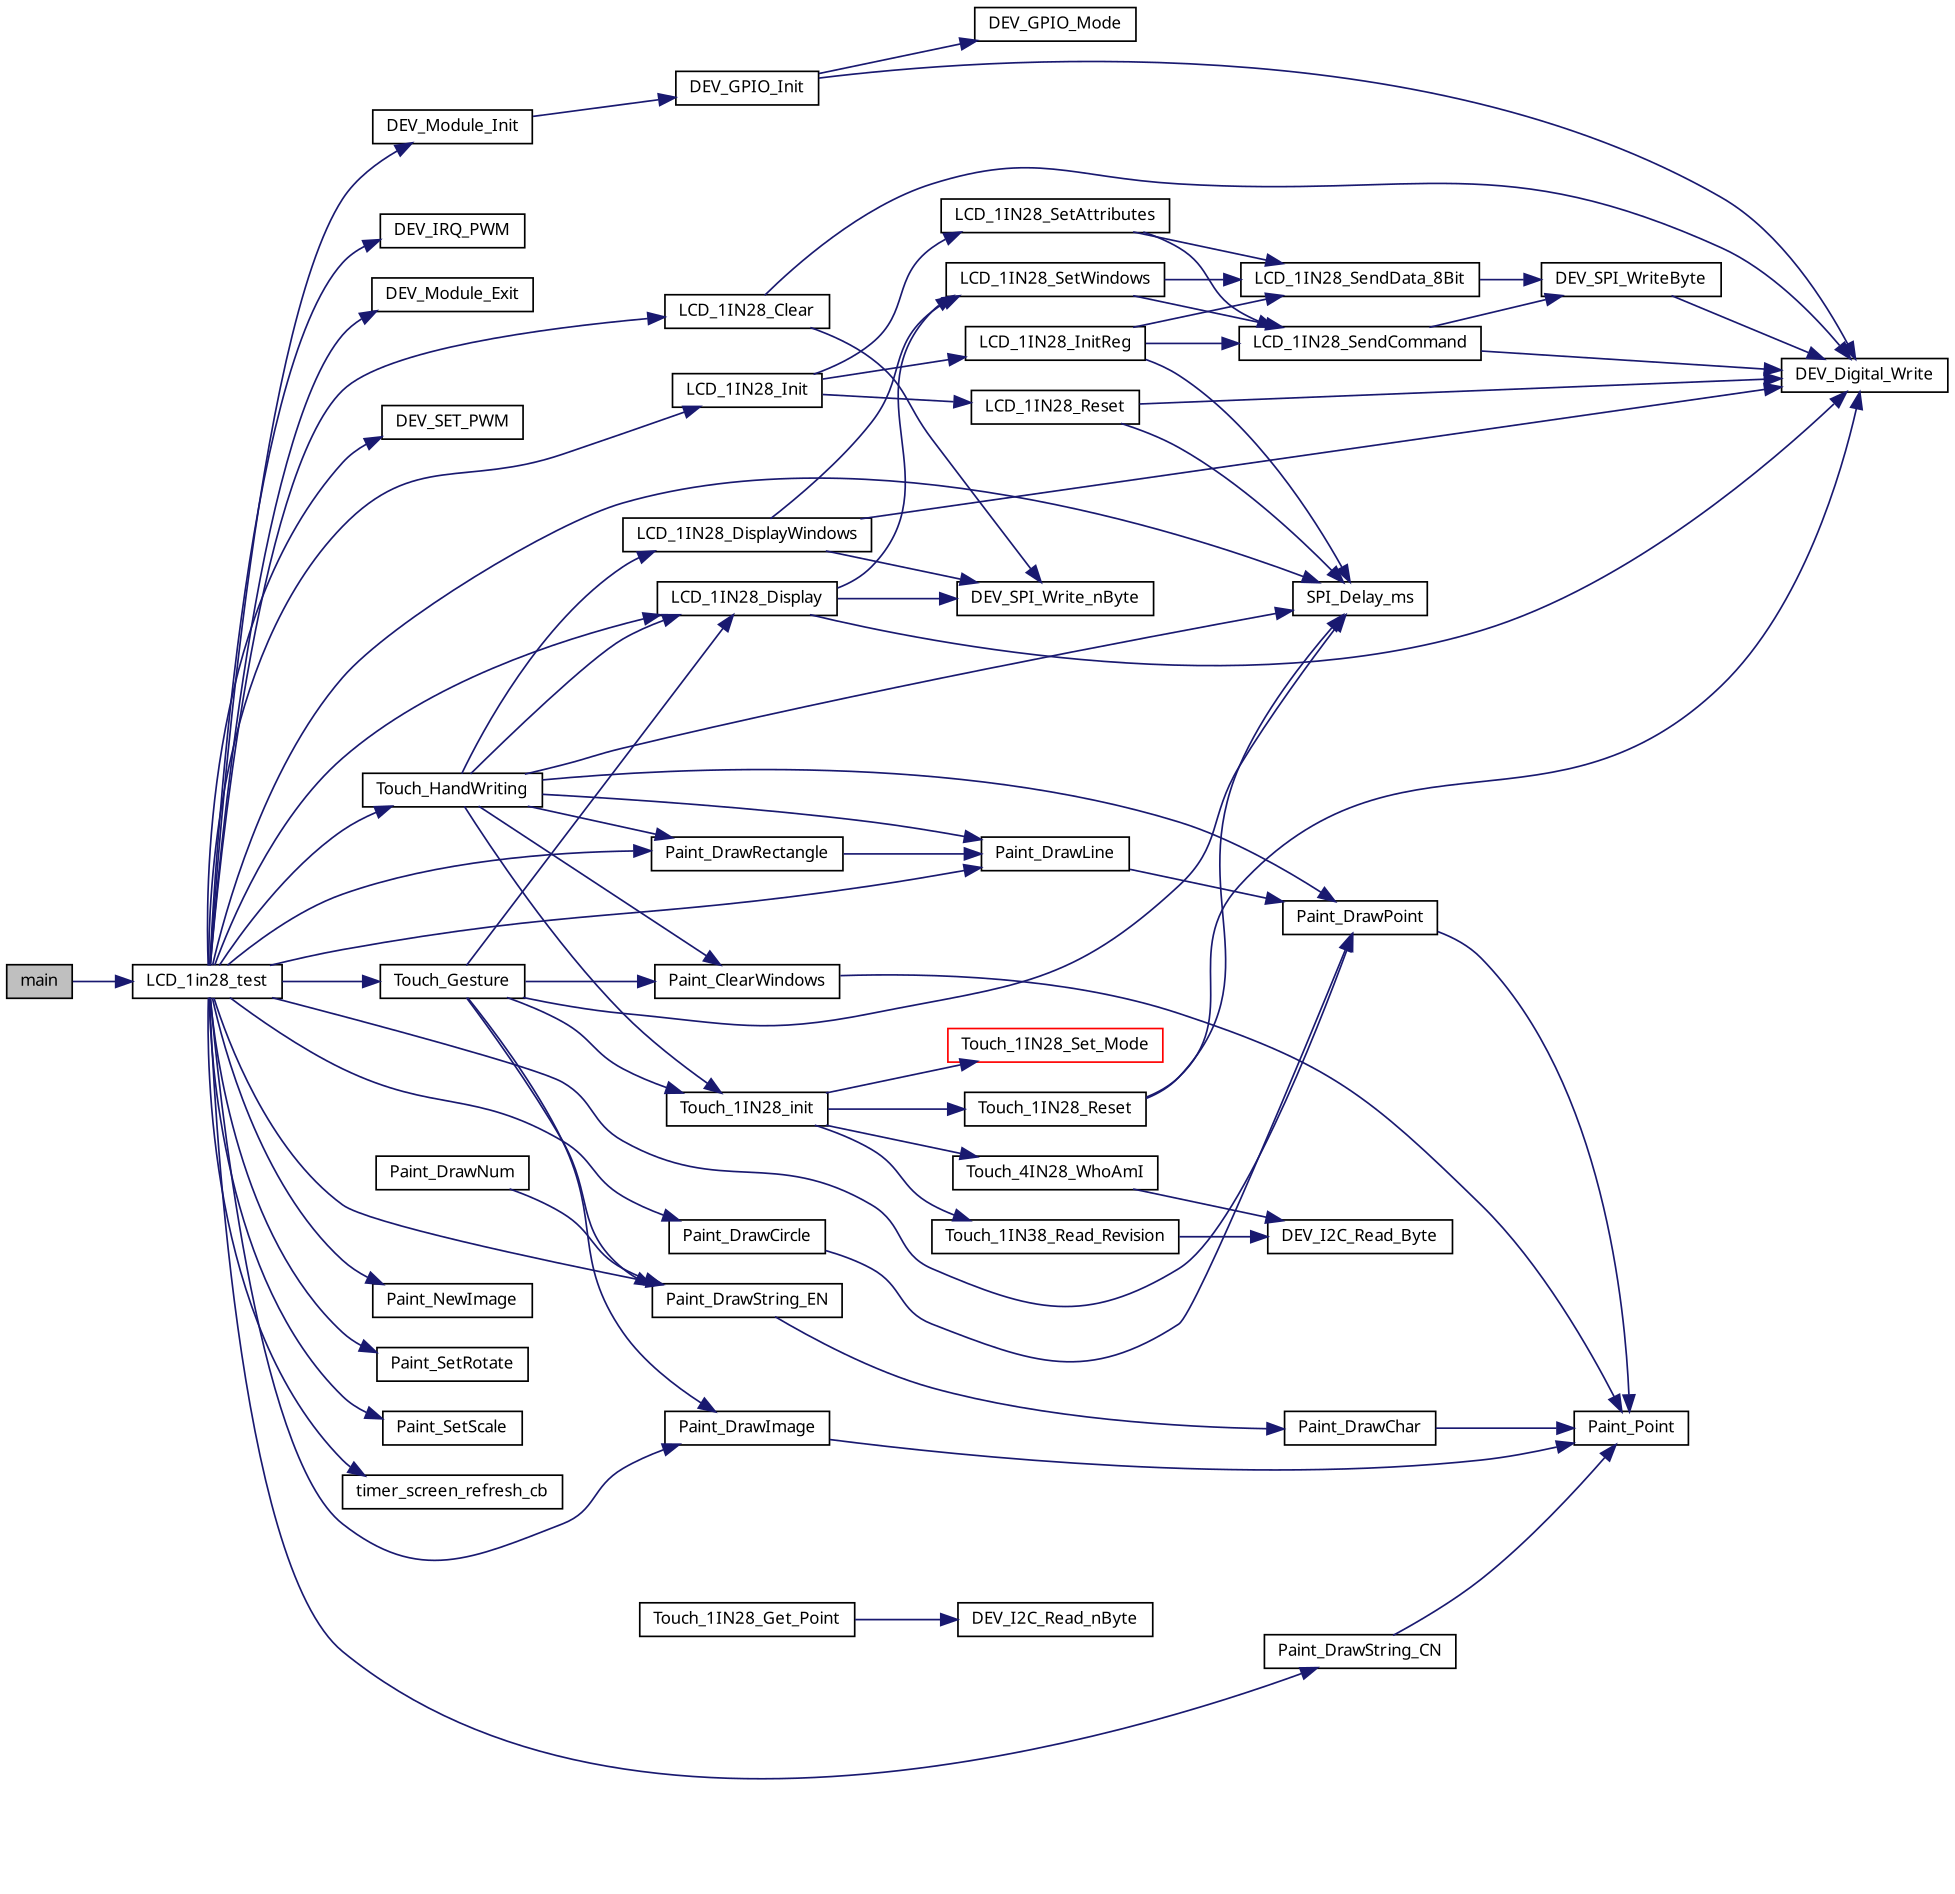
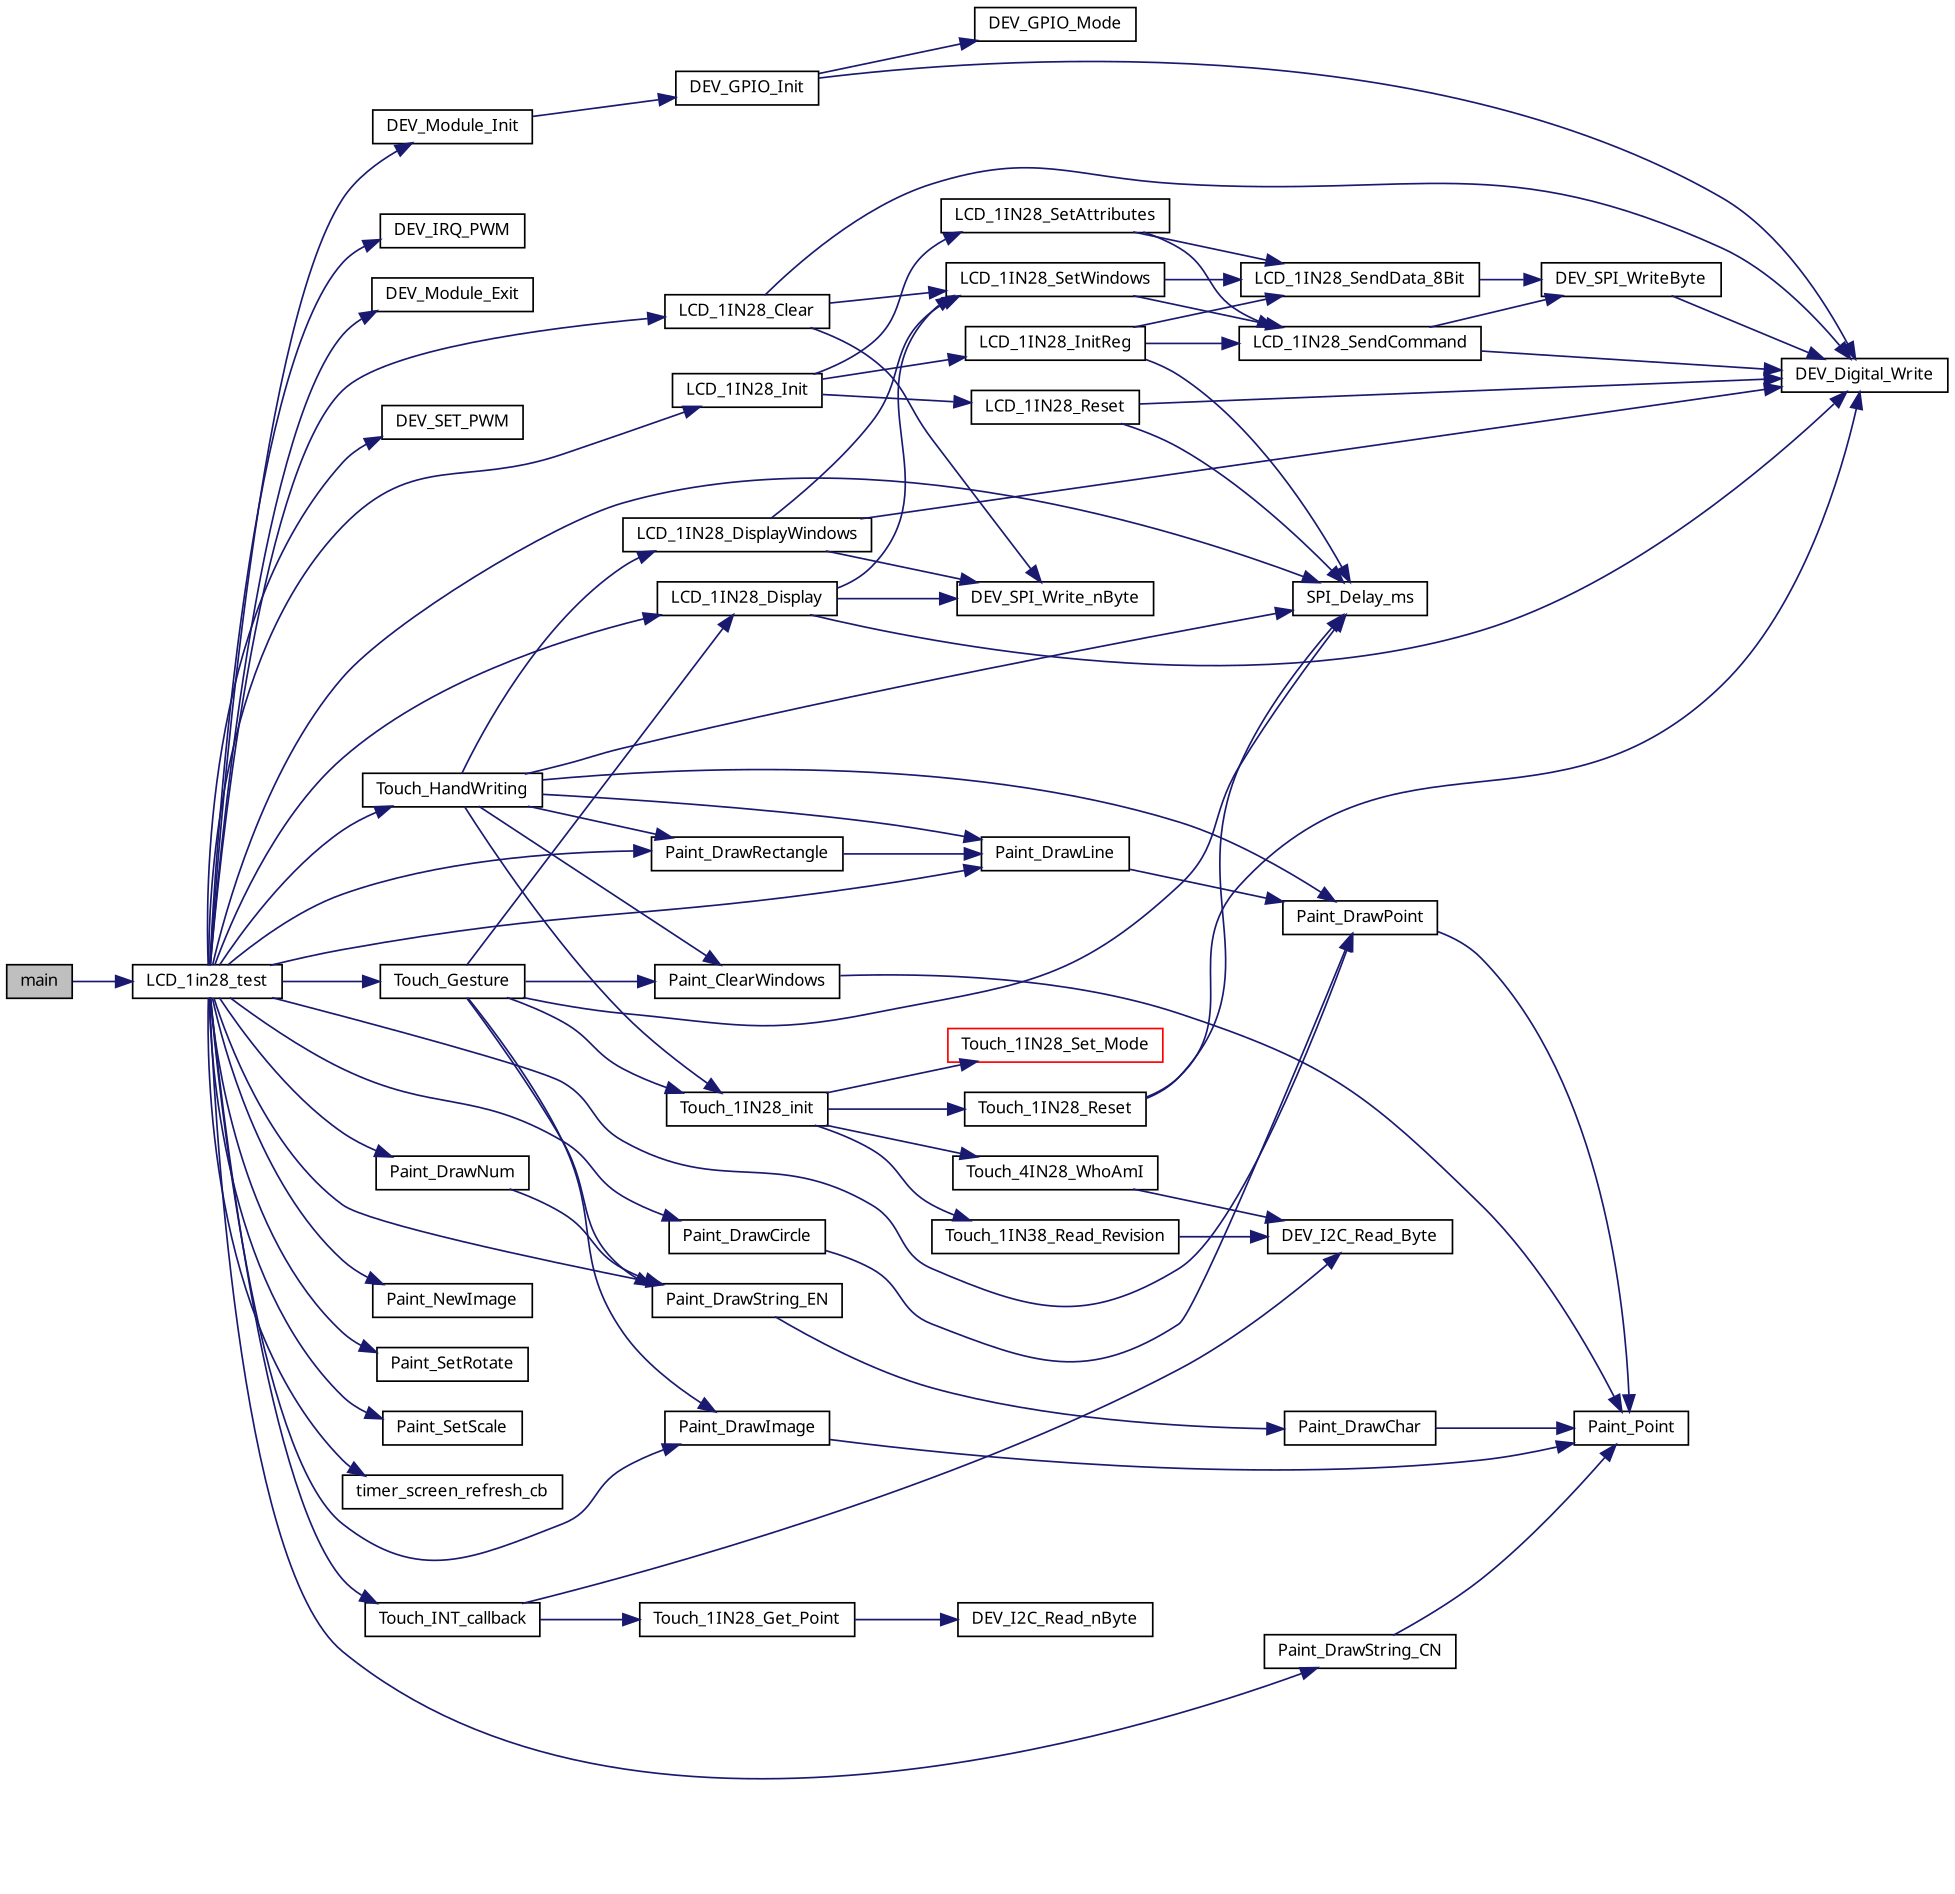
none -> (879, 298)
(561, 688) -> none
none -> (288, 1085)
none -> (453, 1620)
